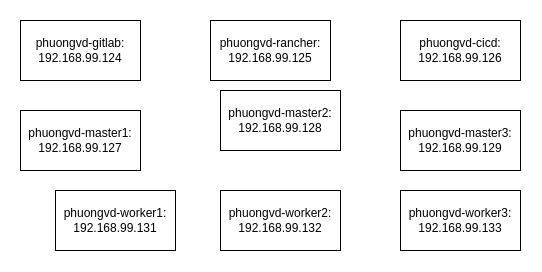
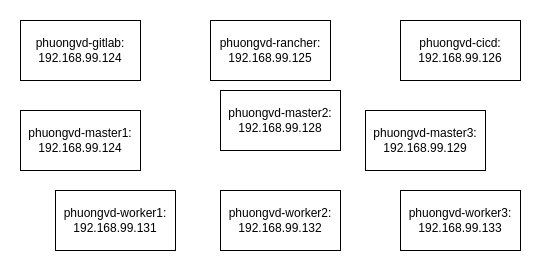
(81, 141) -> (81, 141)
(461, 141) -> (426, 141)
